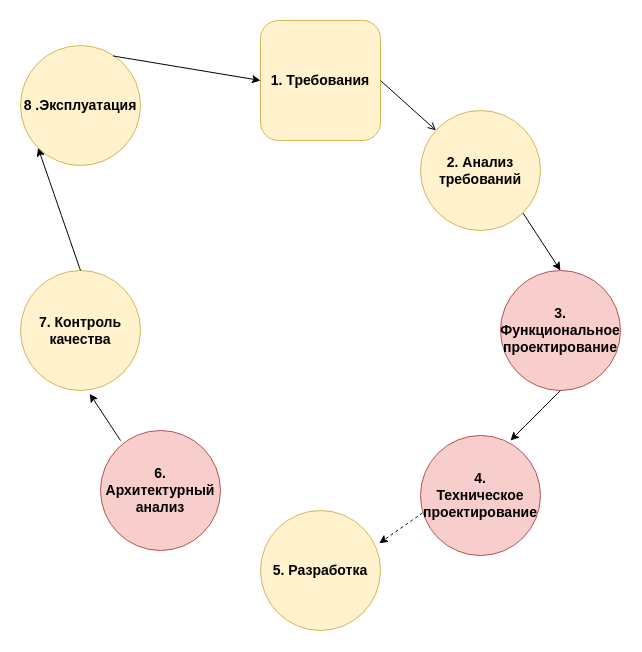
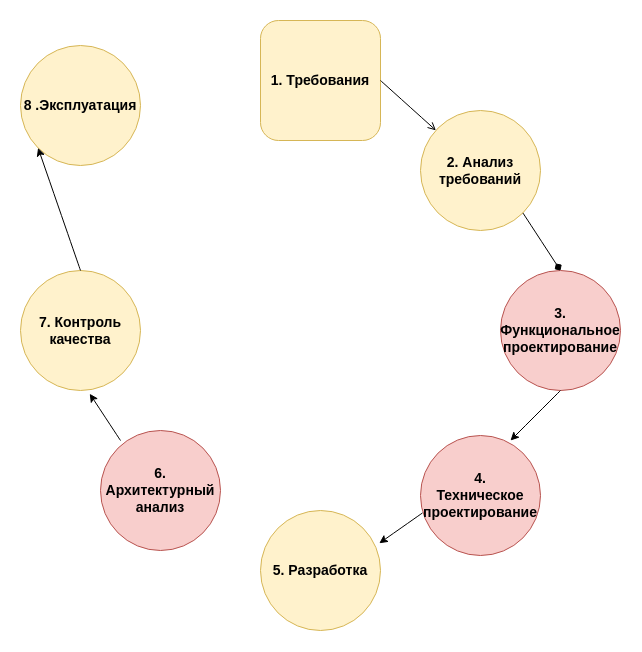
(184, 68) -> none
(556, 264) -> (556, 263)
(405, 525) -> (405, 525)
